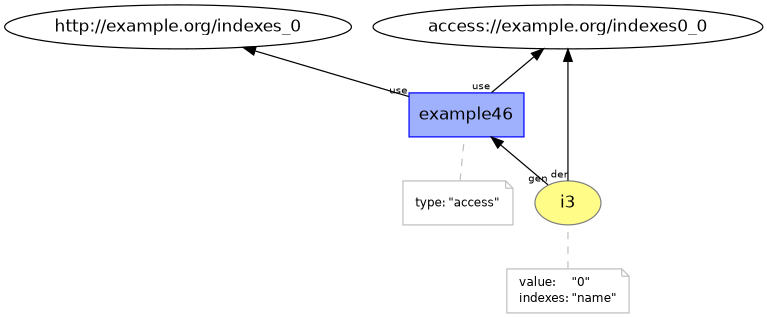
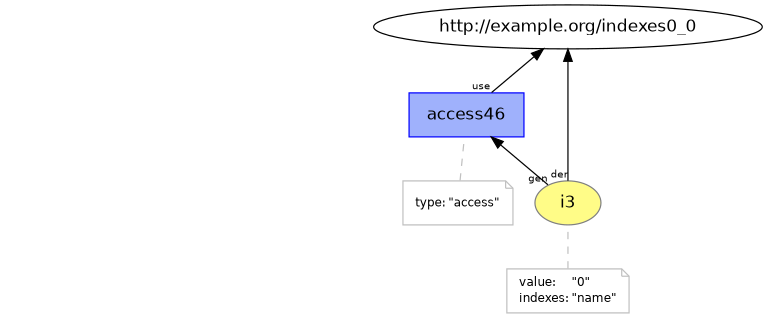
(178, 27) -> none
(568, 27) -> (568, 27)
(467, 115) -> (467, 115)
